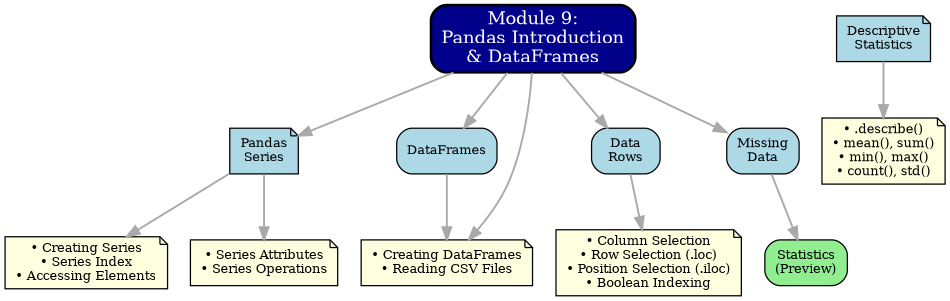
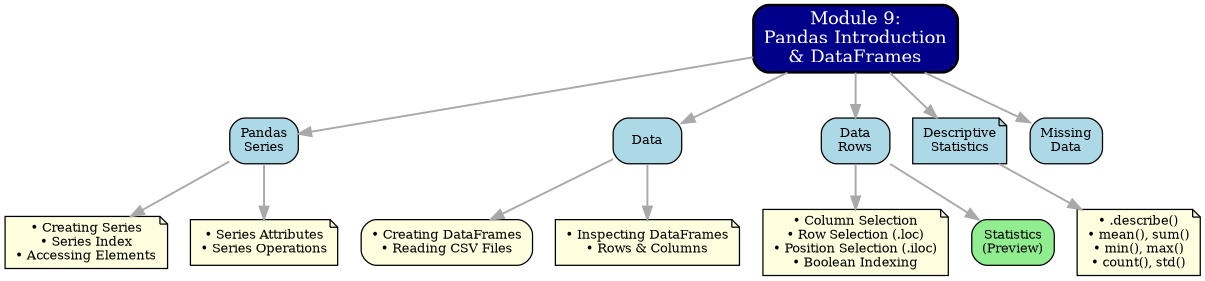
(264, 151) -> (264, 141)
(447, 151) -> (647, 141)
(518, 156) -> (909, 91)
(782, 201) -> (929, 188)
none -> (647, 242)
(447, 263) -> (447, 242)
